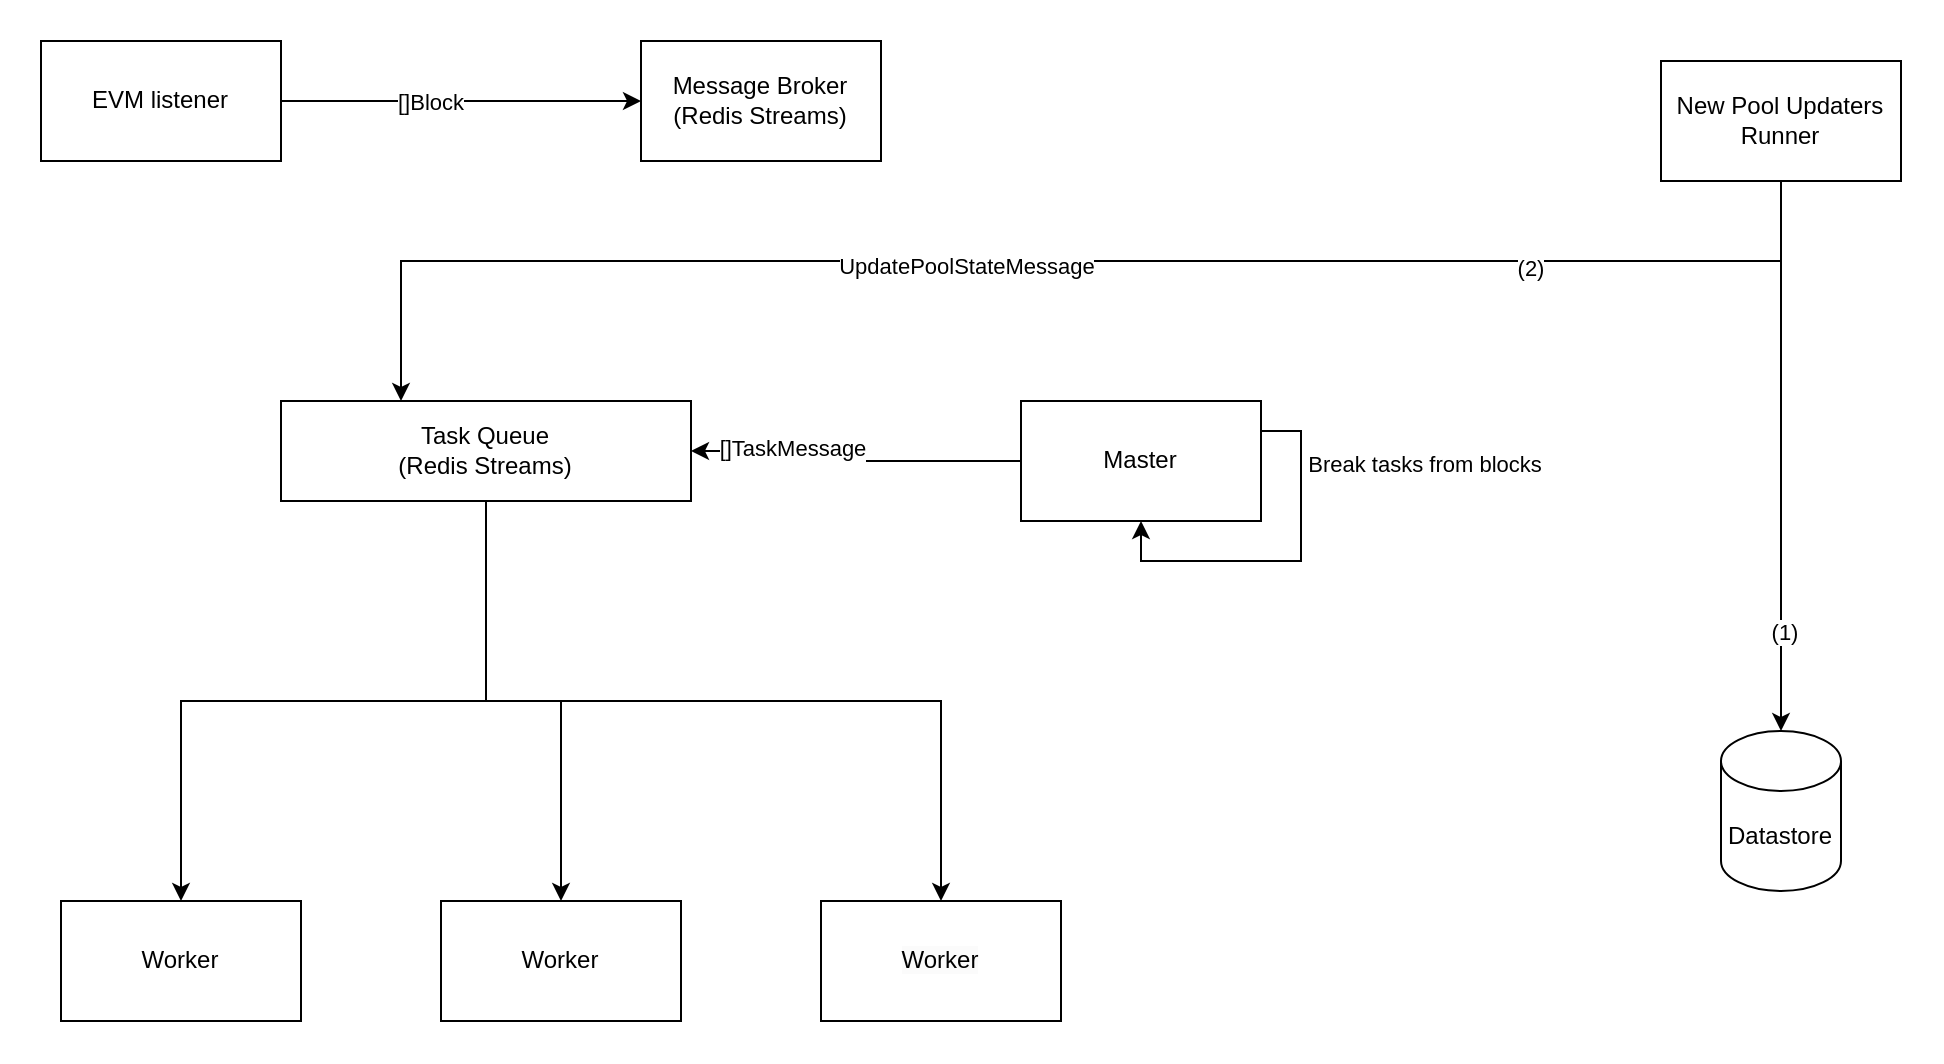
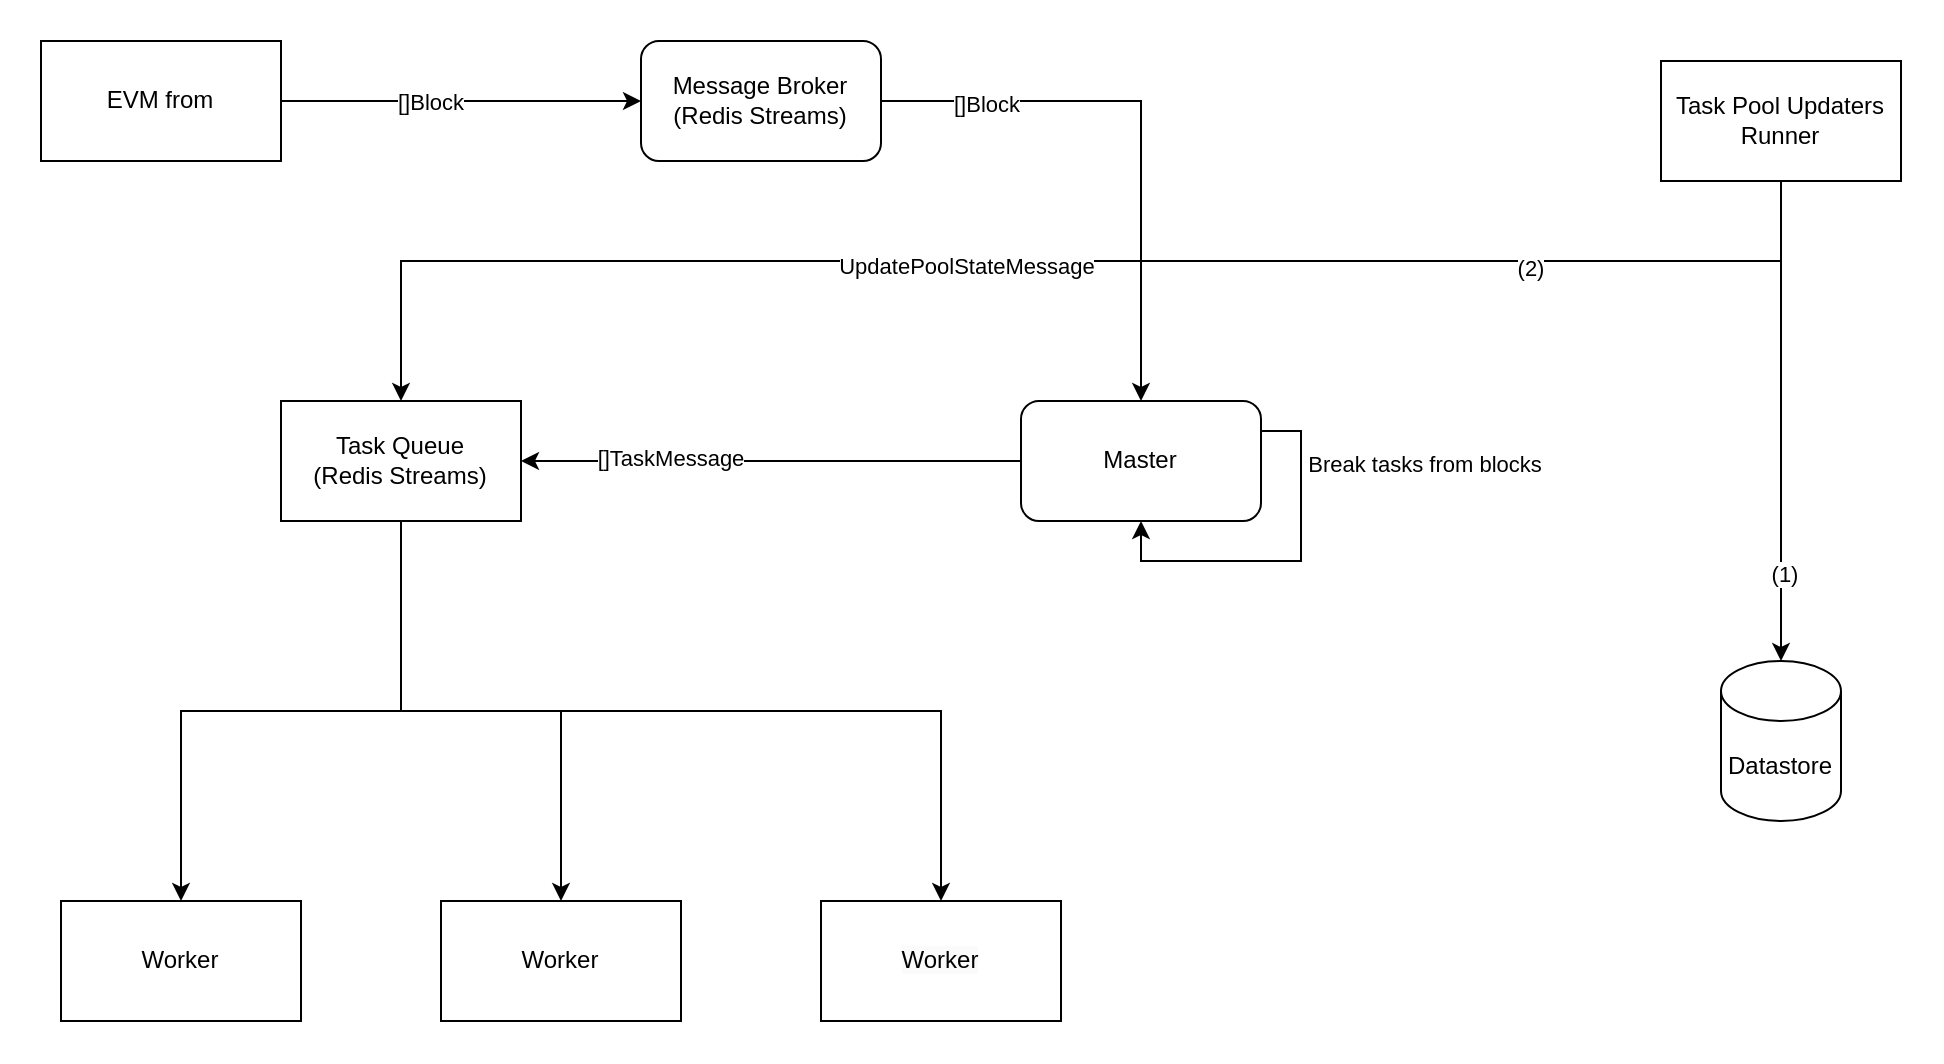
(161, 101) -> (161, 101)
(761, 101) -> (761, 101)
none -> (1141, 114)
(1781, 121) -> (1781, 121)
(486, 451) -> (401, 461)
(1141, 461) -> (1141, 461)
(1781, 811) -> (1781, 741)
